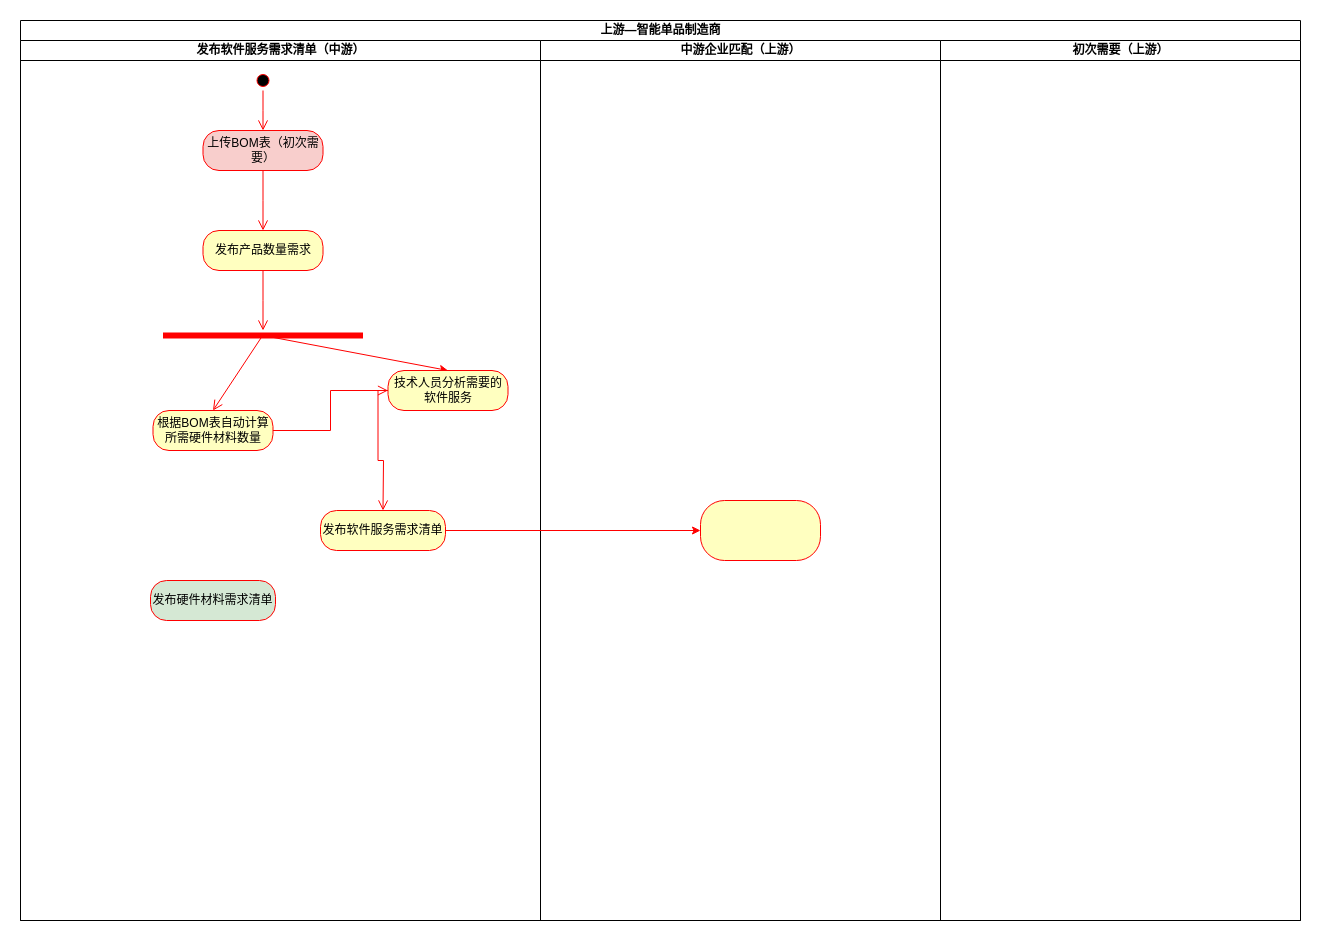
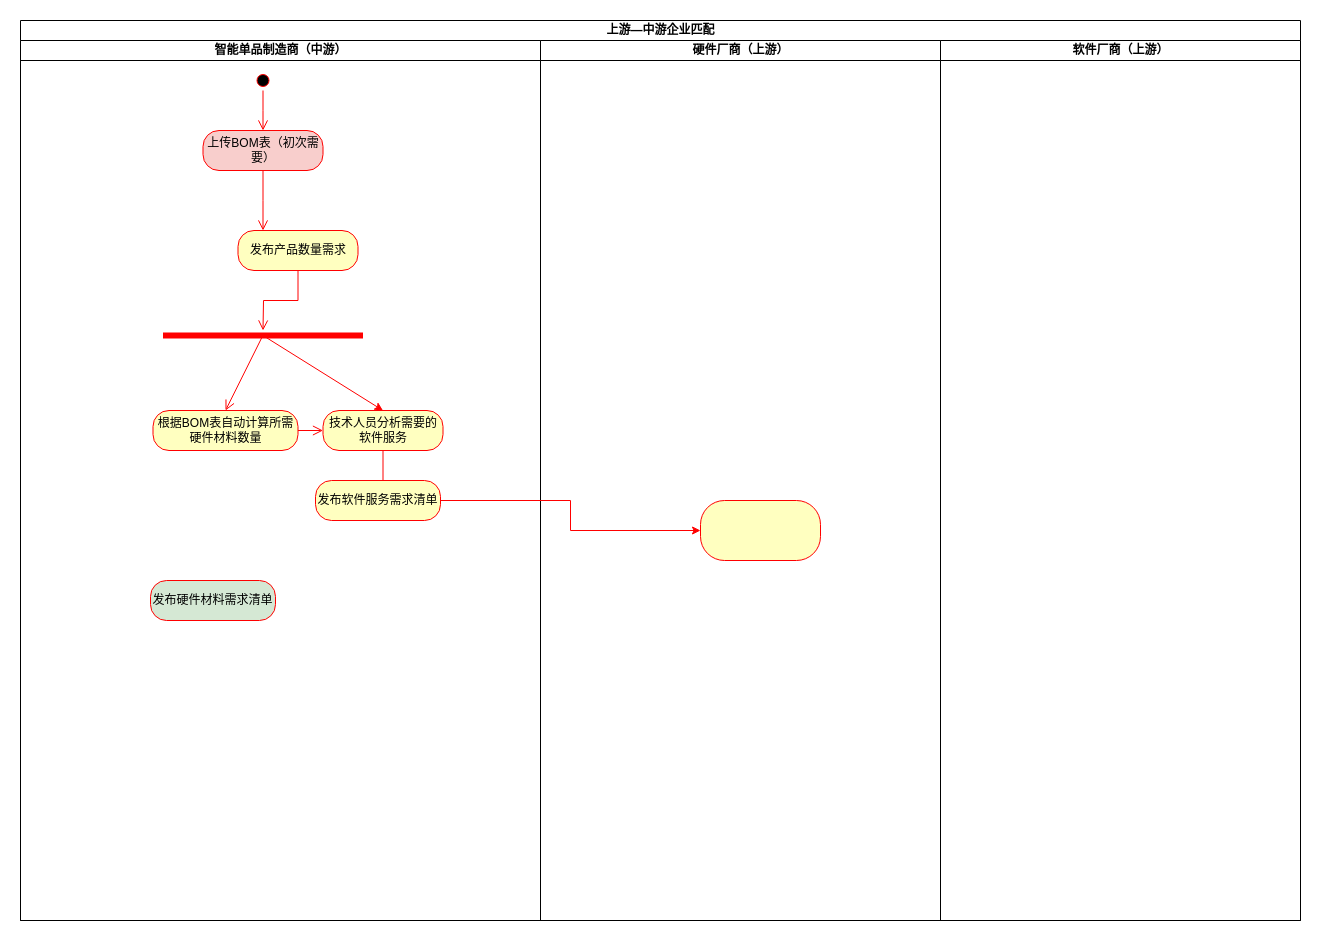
(661, 31) -> (661, 31)
(281, 51) -> (281, 51)
(741, 51) -> (741, 51)
(1121, 51) -> (1121, 51)
(263, 251) -> (298, 251)
(448, 391) -> (383, 431)
(213, 431) -> (226, 431)
(383, 531) -> (378, 501)
